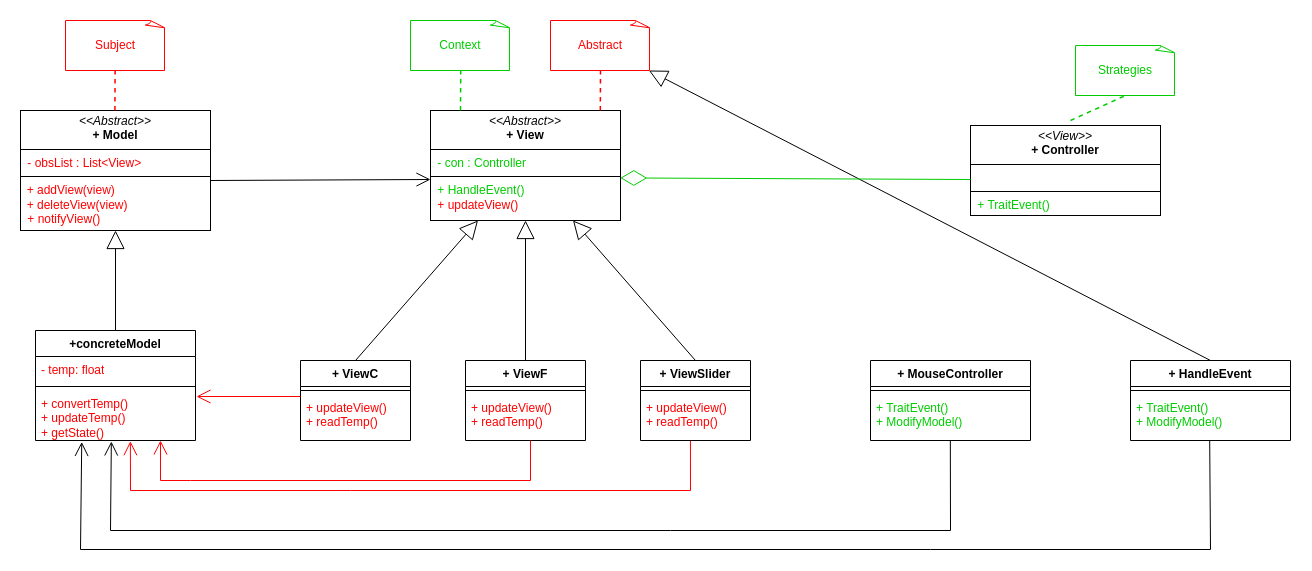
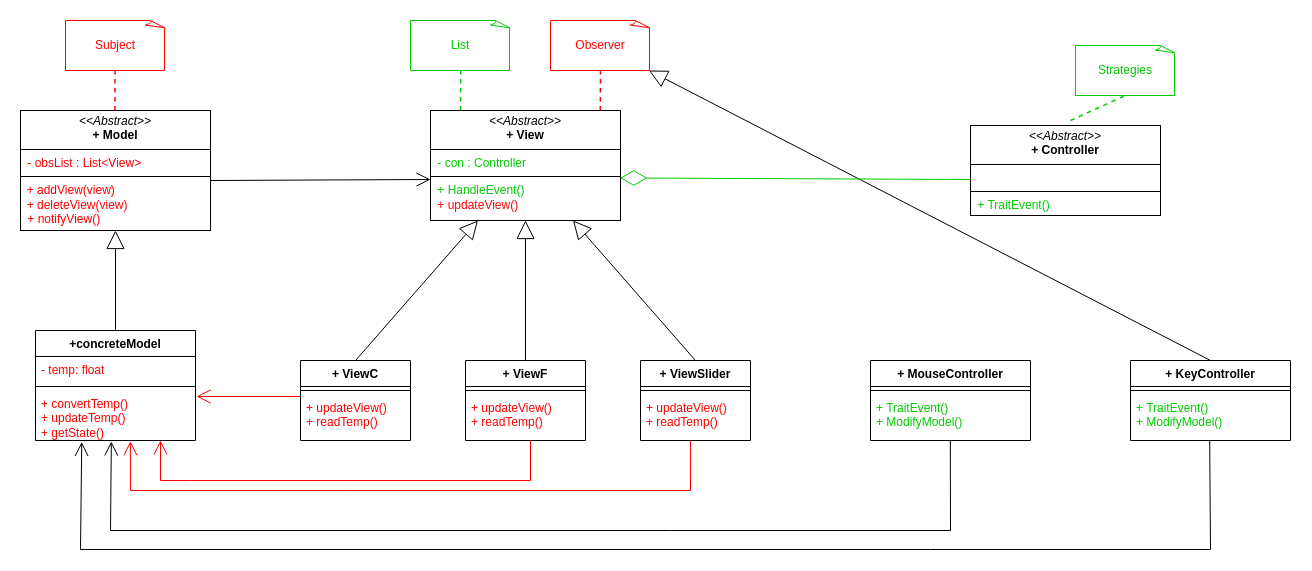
(461, 46) -> (461, 46)
(601, 46) -> (601, 46)
(1014, 147) -> (1014, 147)
(1211, 375) -> (1211, 375)
